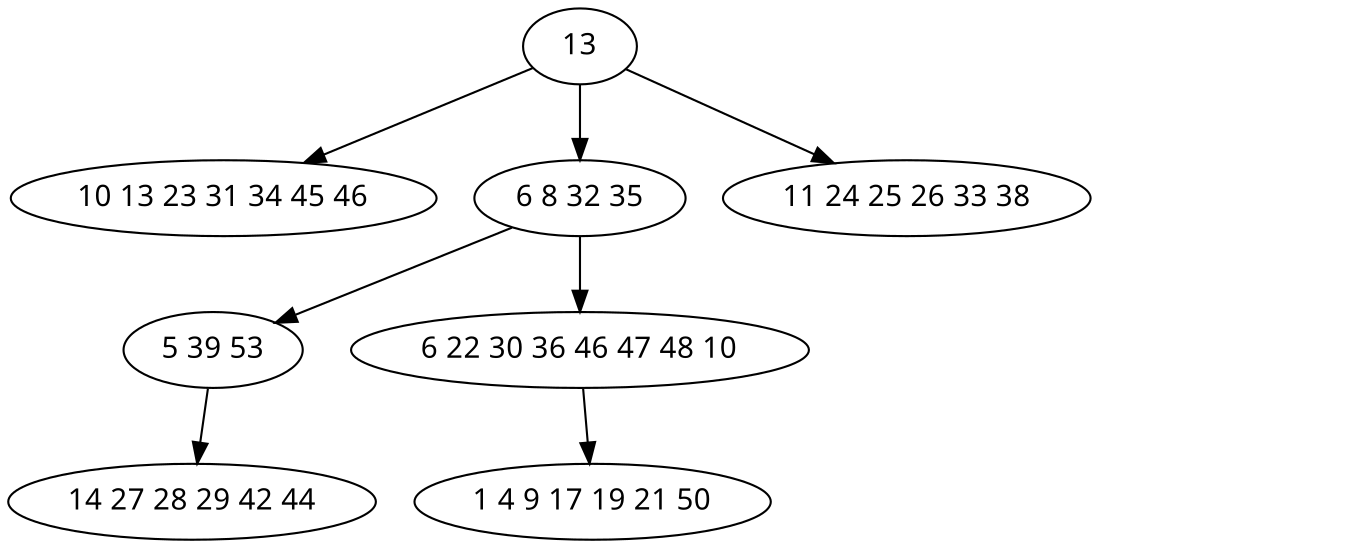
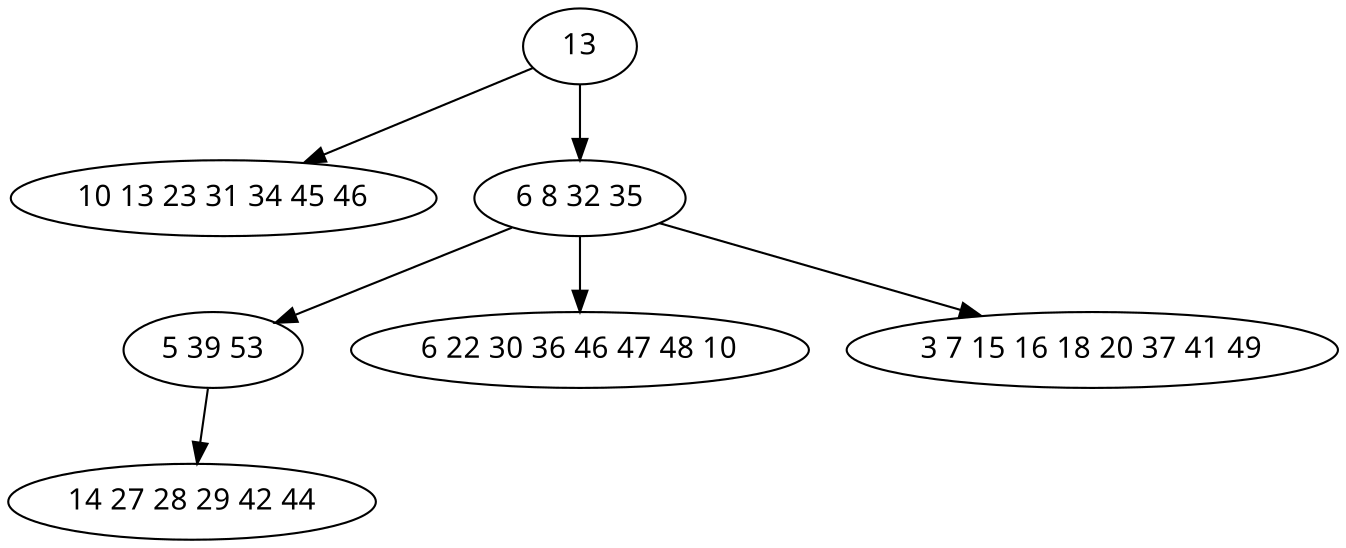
(907, 198) -> none
none -> (1092, 350)
(593, 502) -> none
